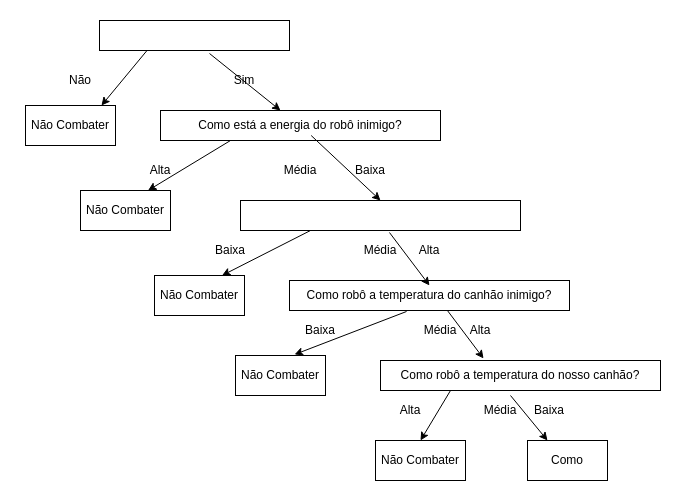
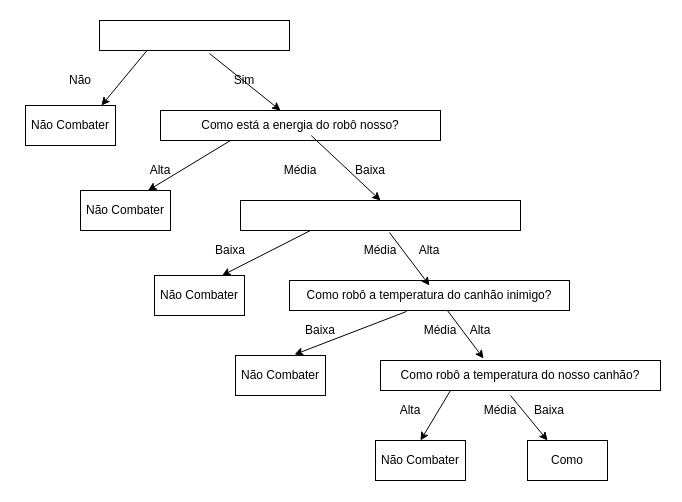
(301, 126) -> (301, 126)
